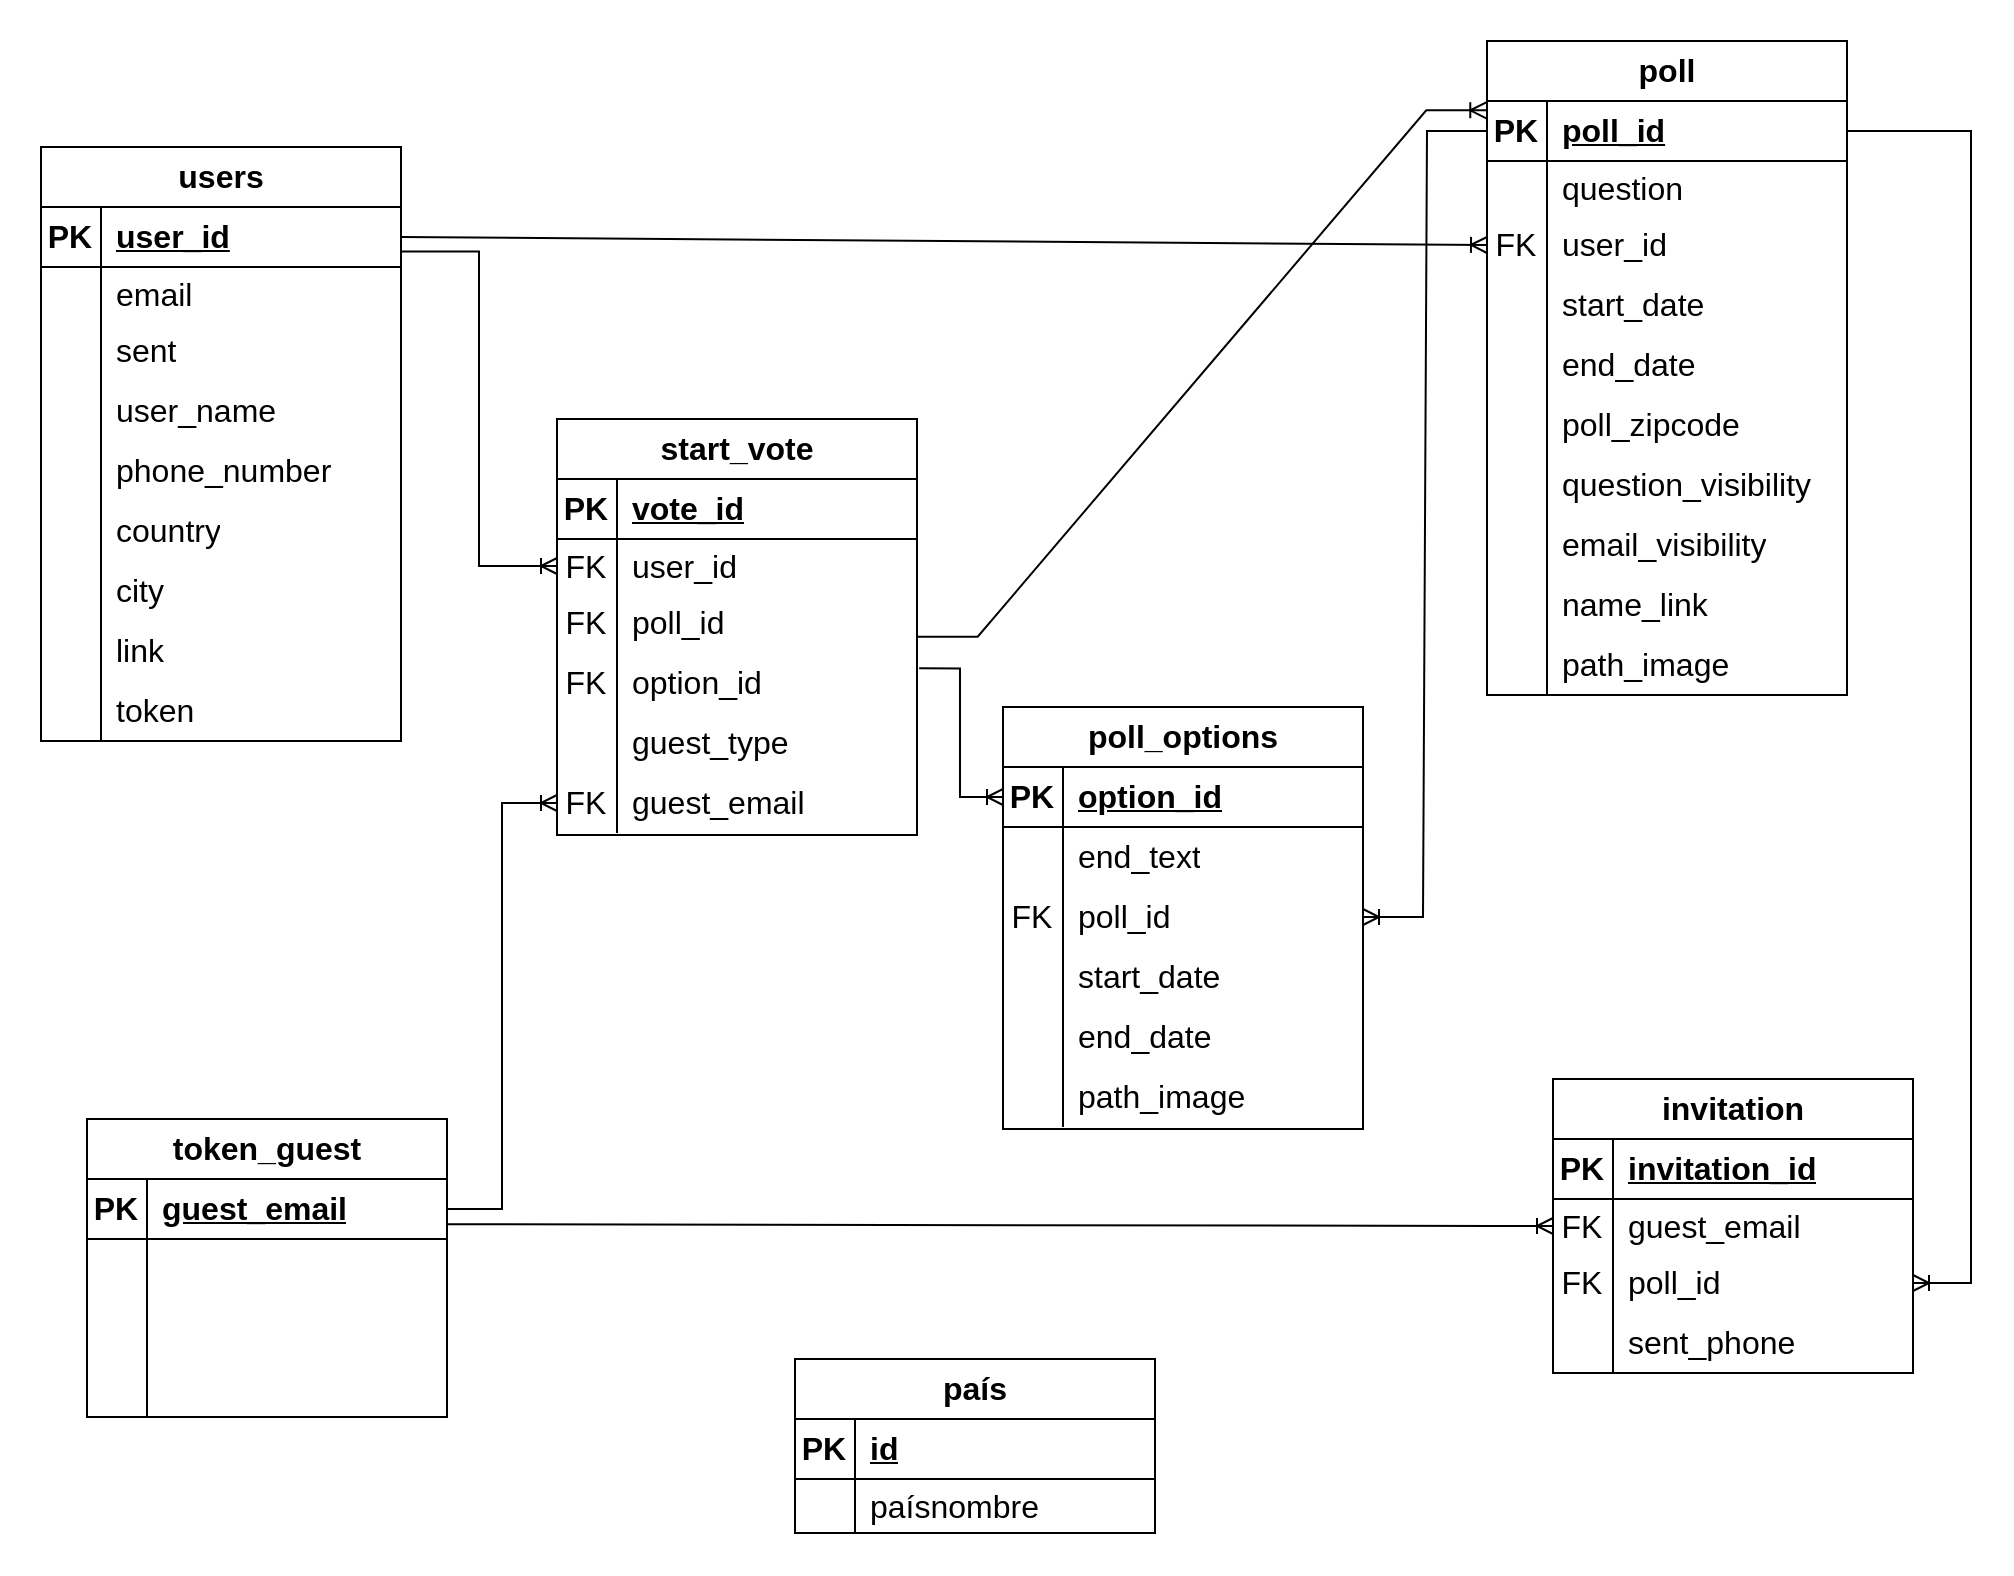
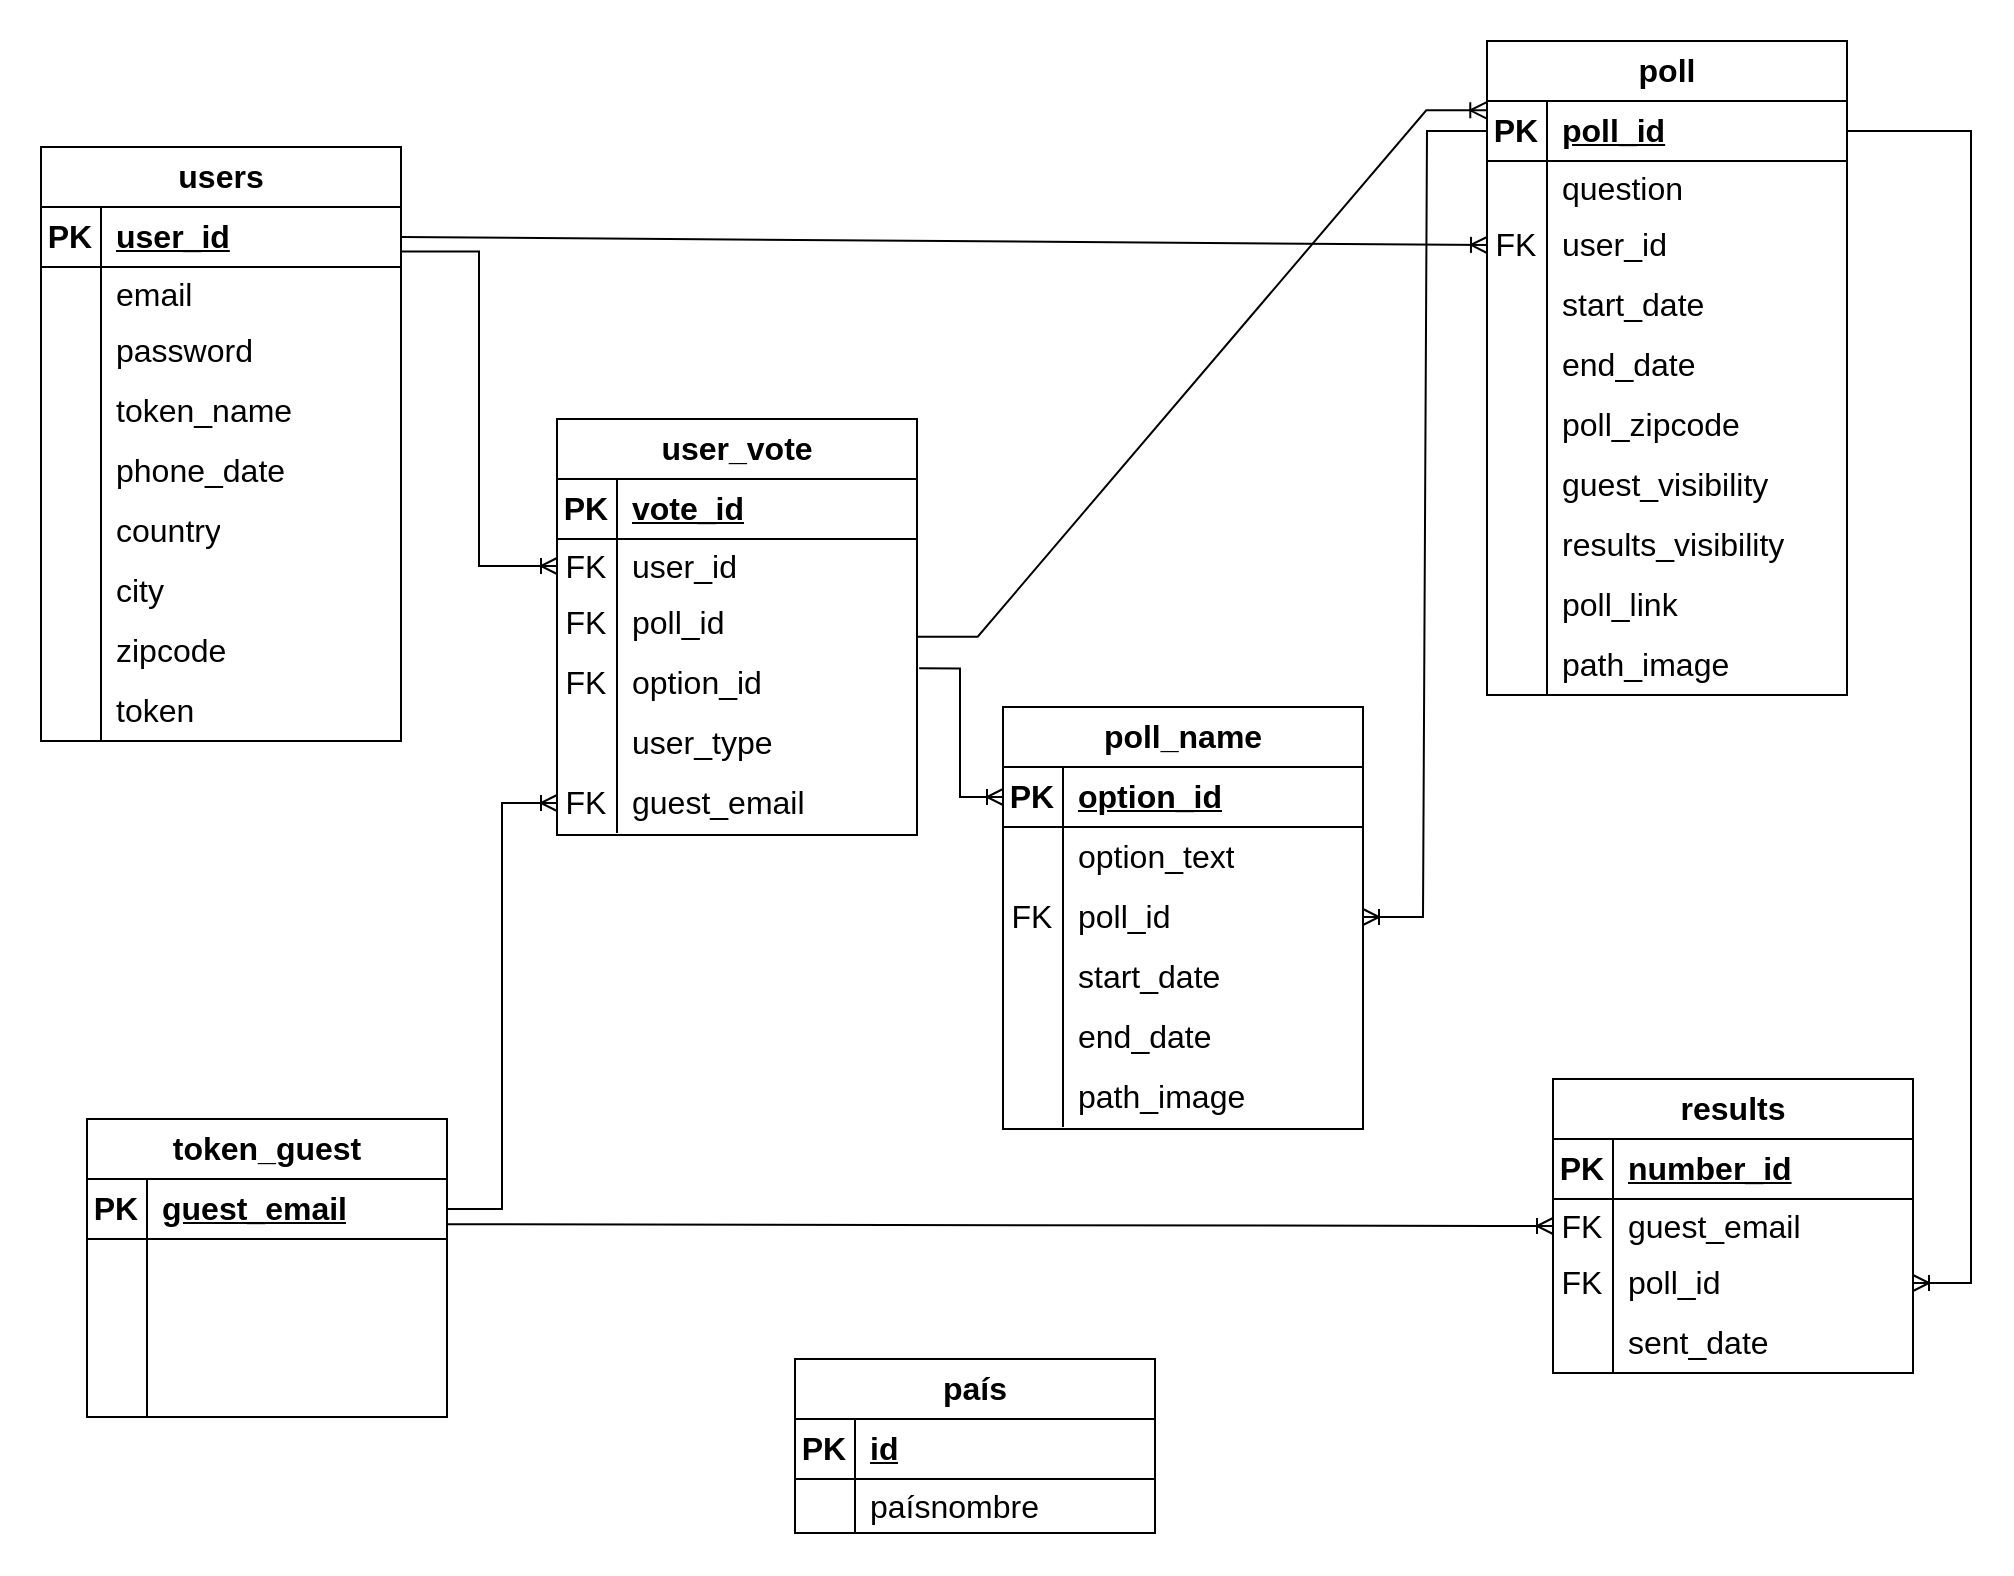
(153, 351) -> (189, 351)
(198, 411) -> (207, 411)
(738, 449) -> (738, 449)
(225, 471) -> (207, 471)
(1705, 485) -> (1686, 485)
(1677, 545) -> (1699, 545)
(1635, 605) -> (1627, 605)
(145, 651) -> (176, 651)
(1184, 737) -> (1184, 737)
(723, 743) -> (714, 743)
(1151, 857) -> (1173, 857)
(1734, 1109) -> (1734, 1109)
(1729, 1169) -> (1705, 1169)
(1719, 1343) -> (1710, 1343)
